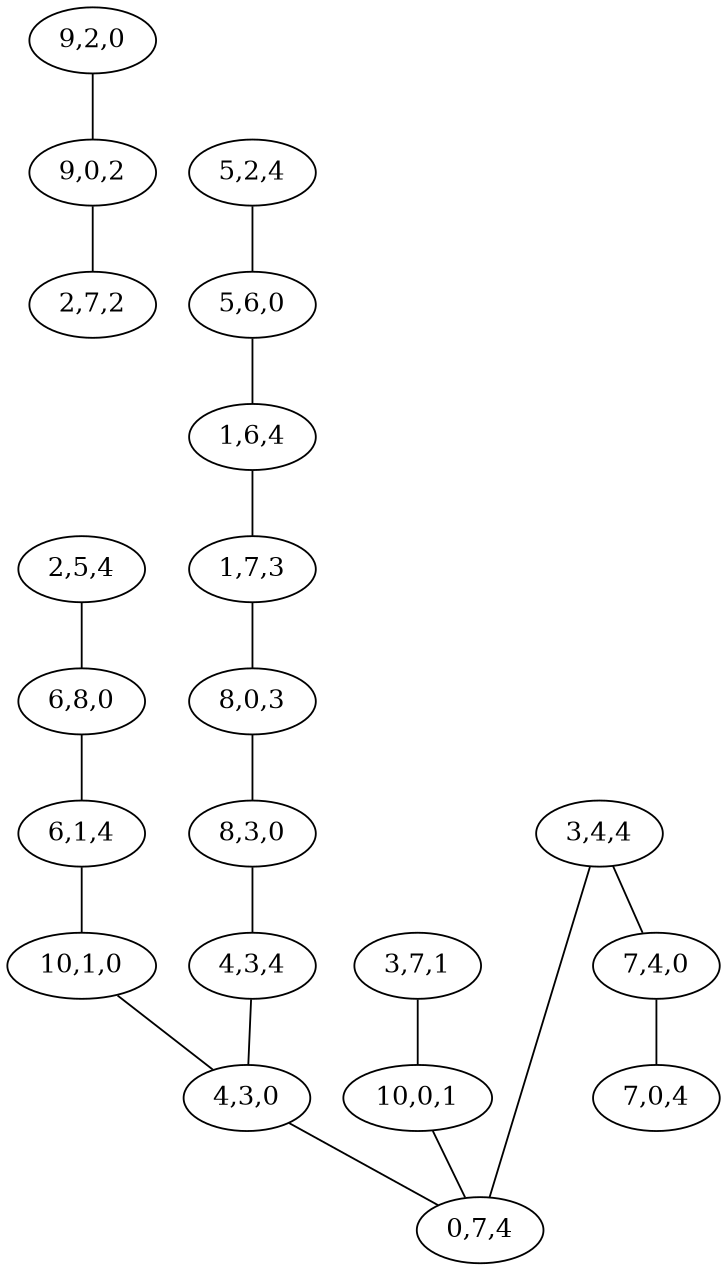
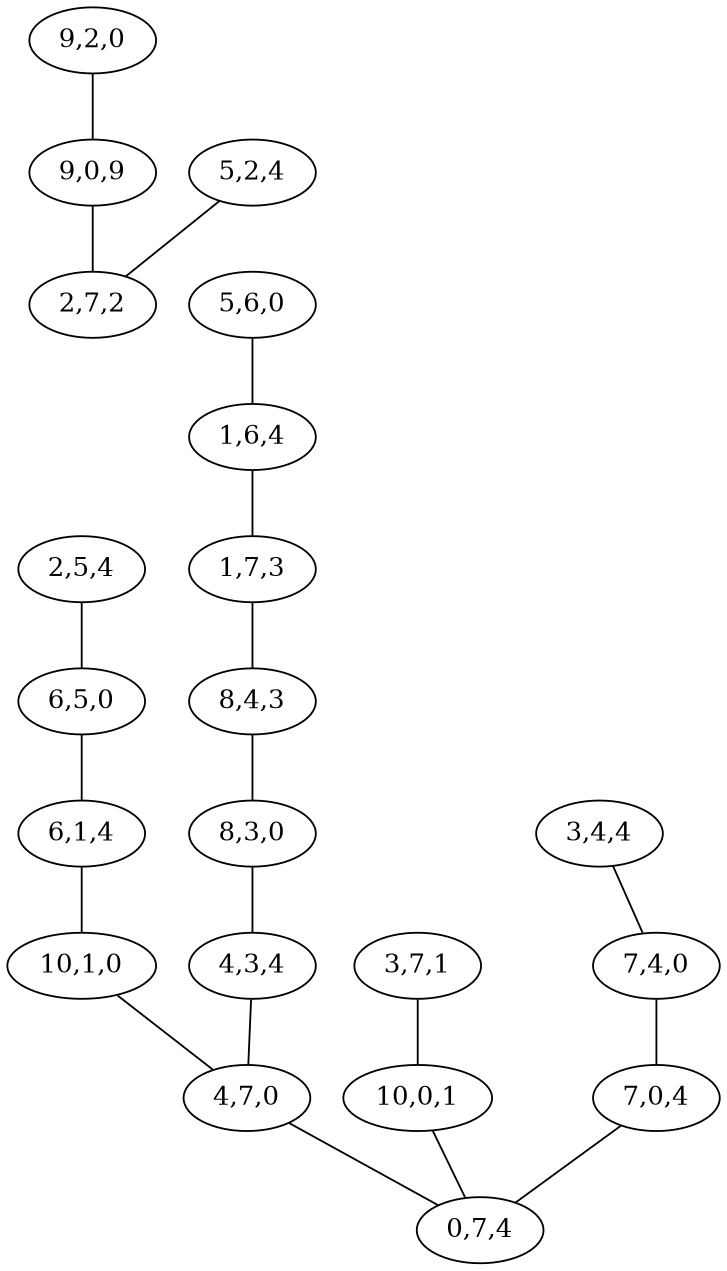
(93, 173) -> (93, 173)
(252, 239) -> (173, 239)
(82, 701) -> (82, 701)
(252, 701) -> (252, 701)
(540, 1032) -> (568, 1164)
(247, 1098) -> (247, 1098)
